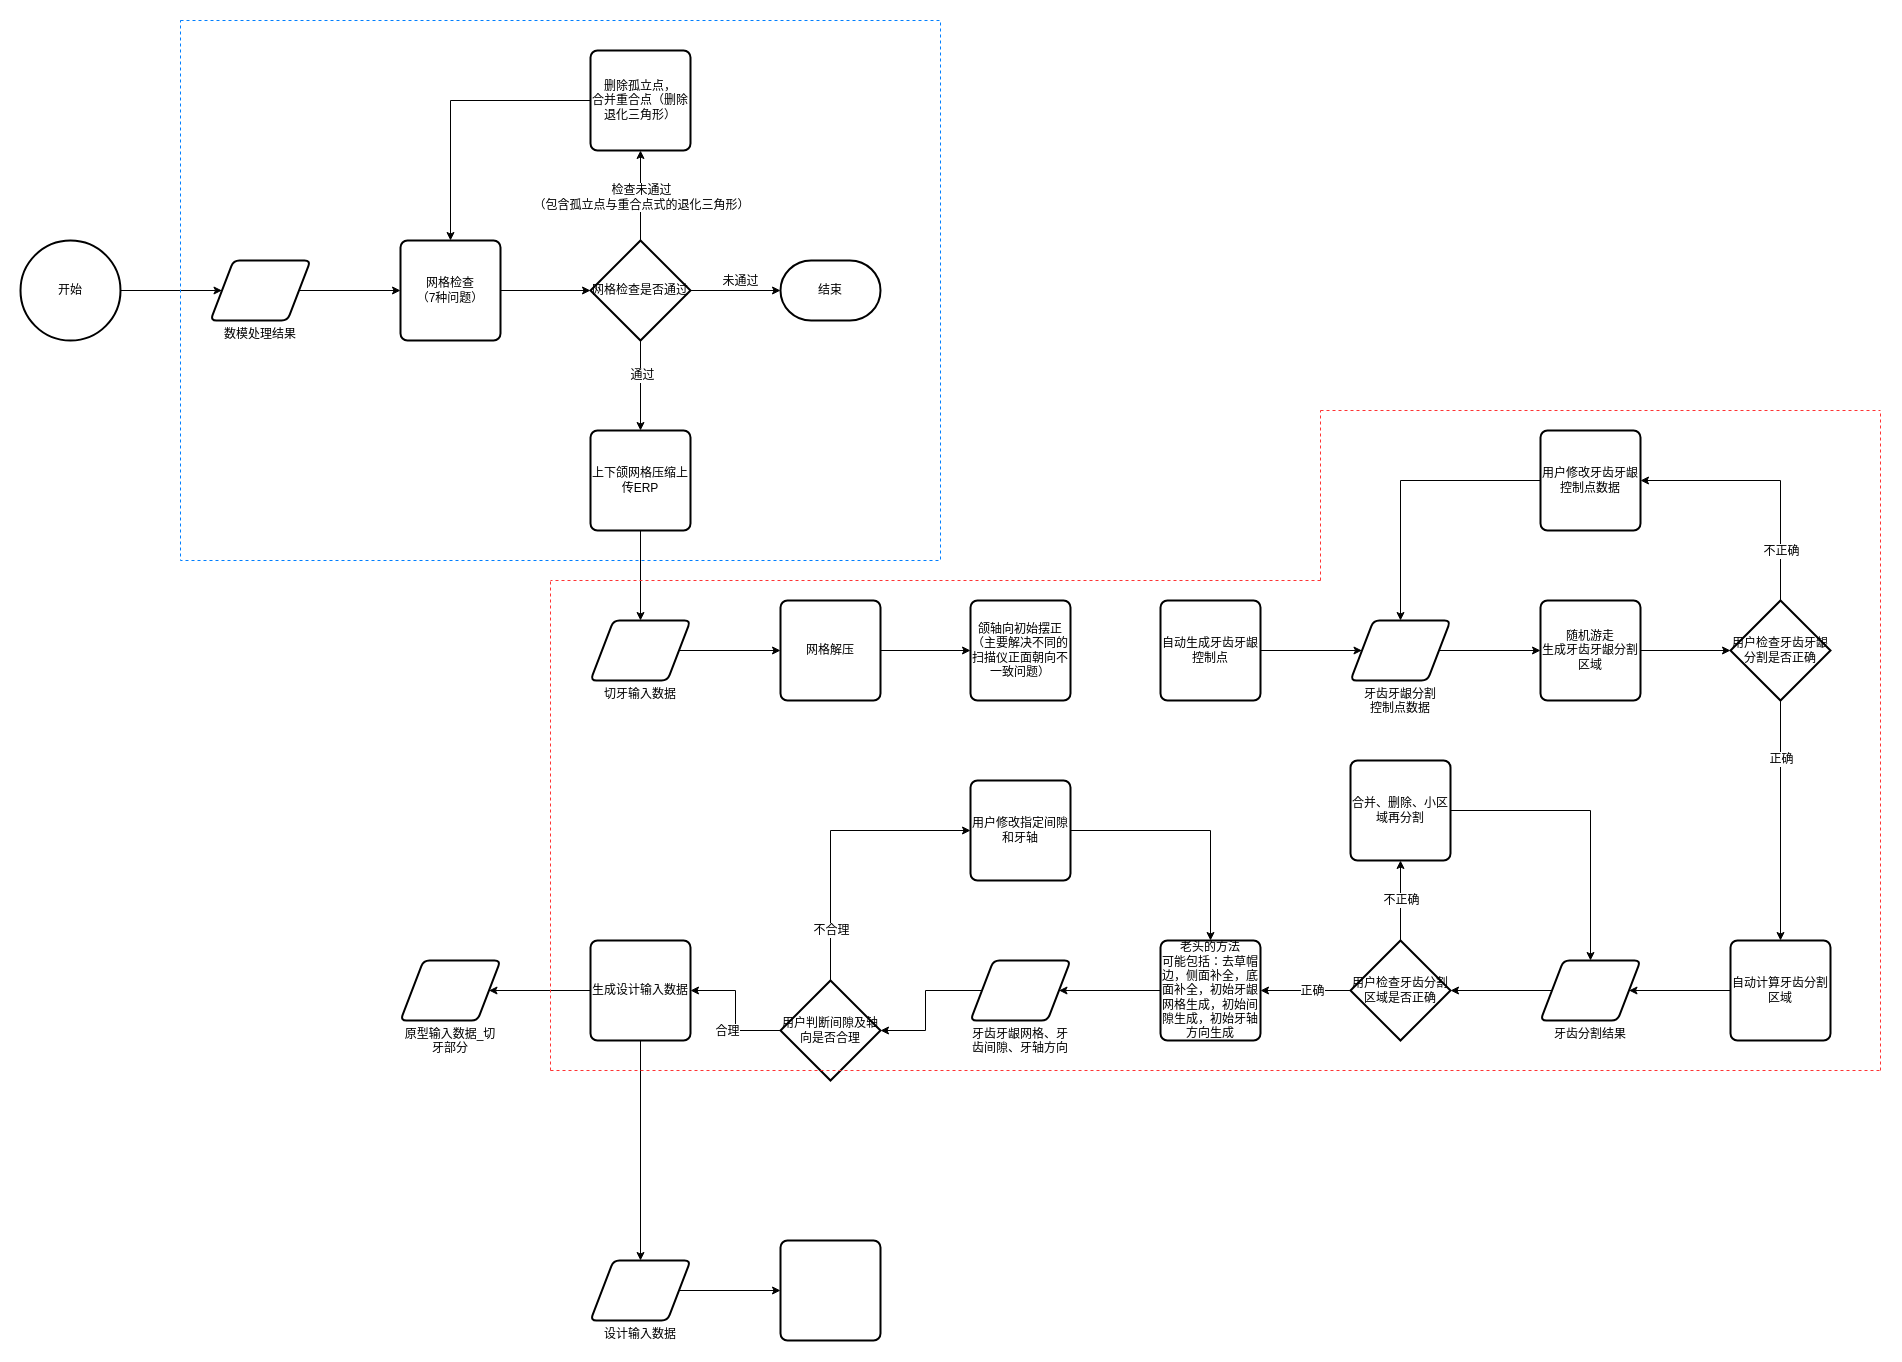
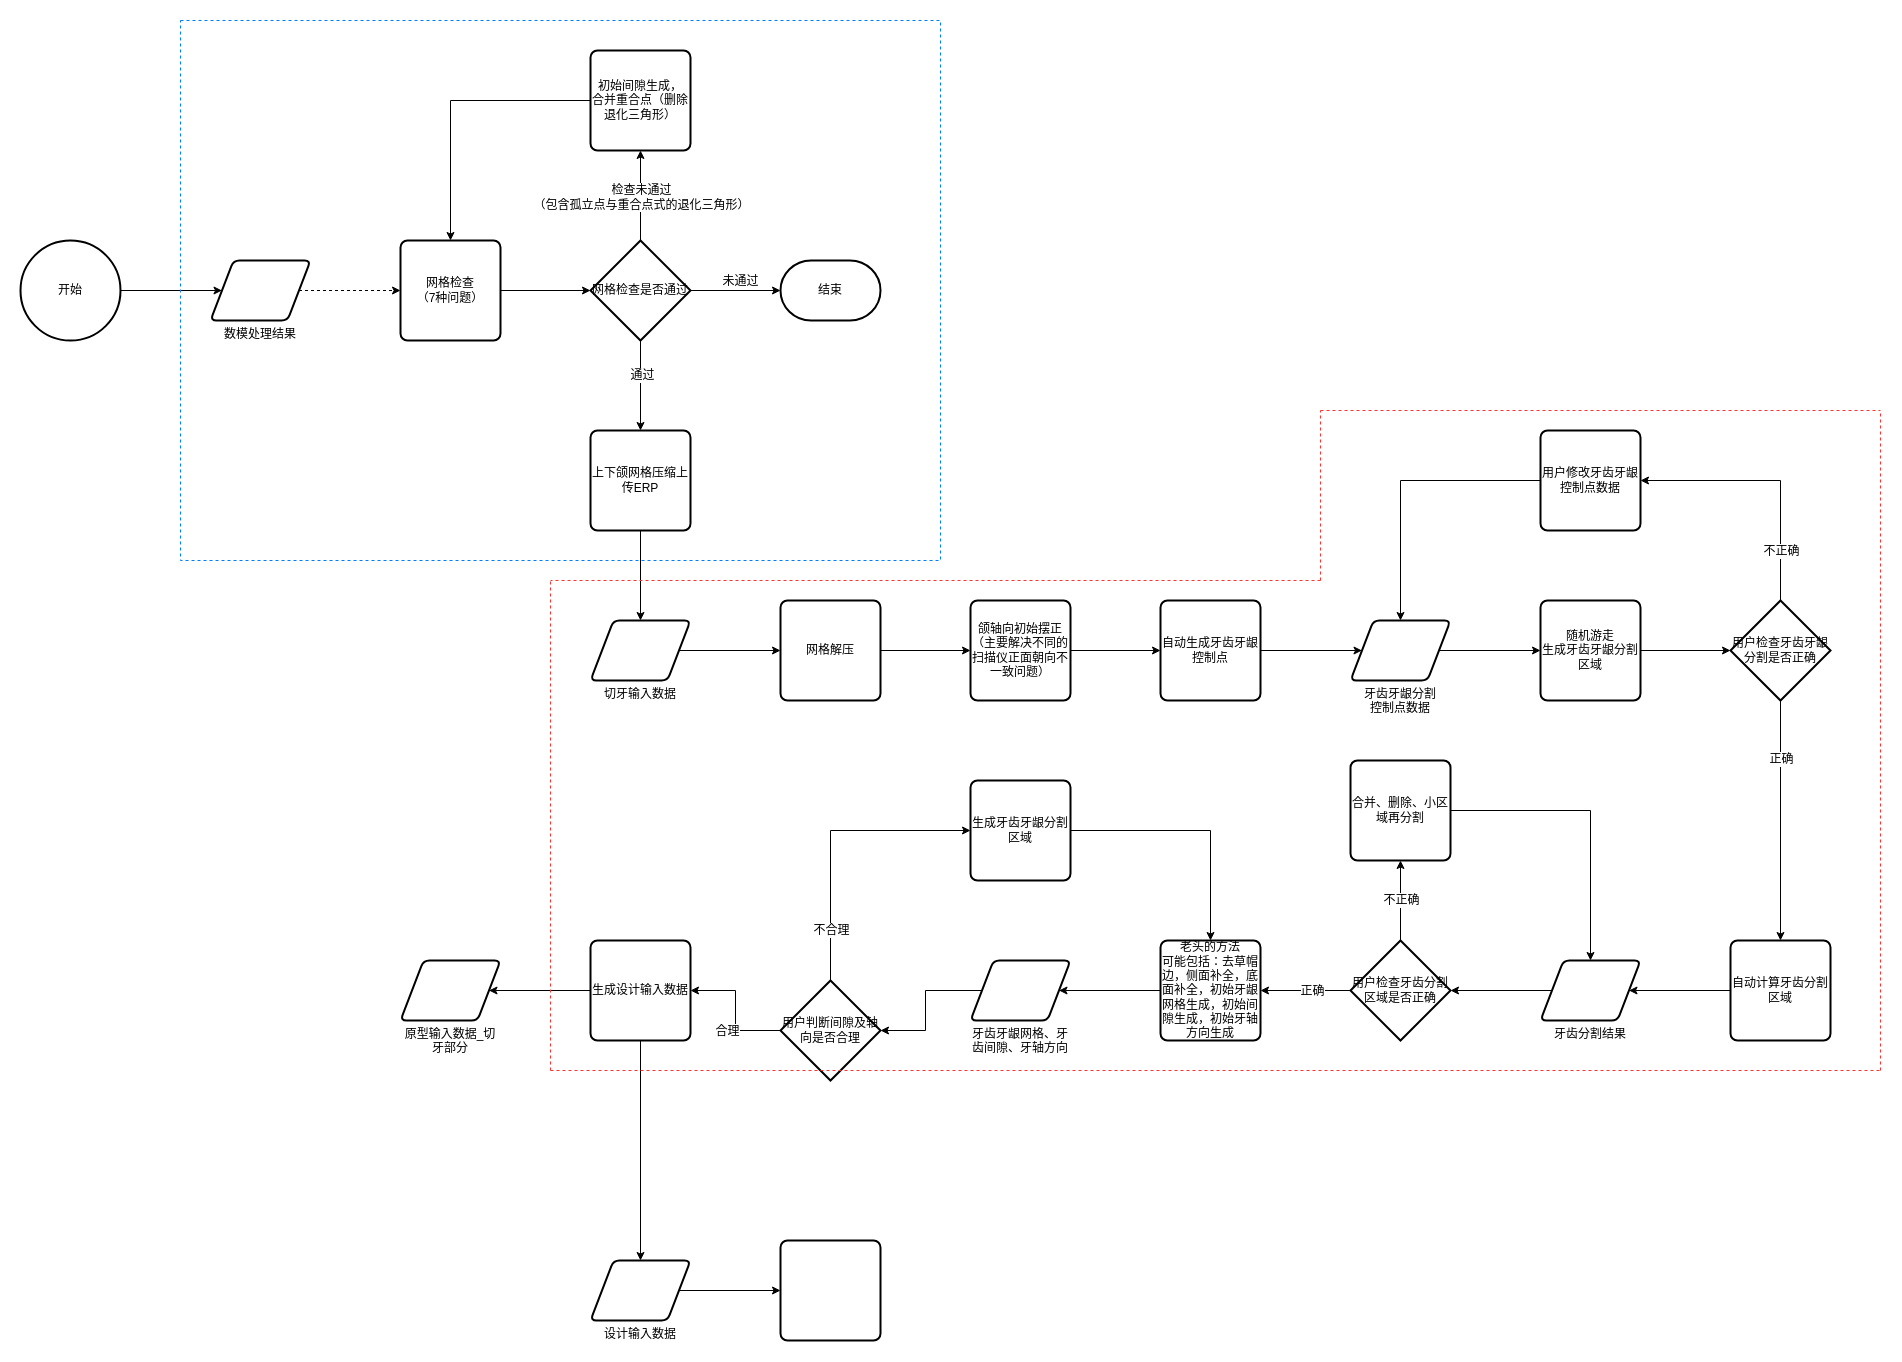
(641, 101) -> (641, 101)
(347, 291) -> (347, 291)
none -> (1112, 651)
(1021, 831) -> (1021, 831)
